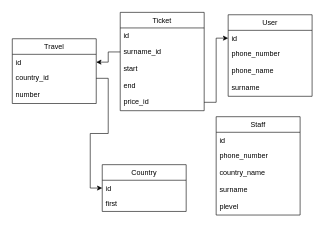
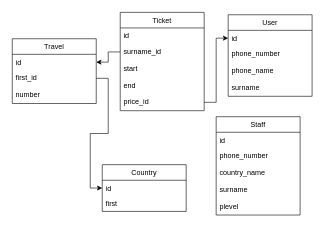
(35, 78) -> (30, 78)
